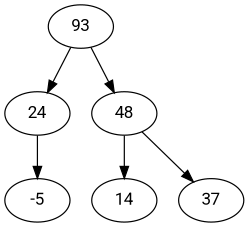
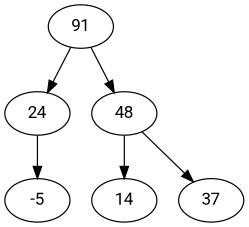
(81, 27) -> (81, 27)
